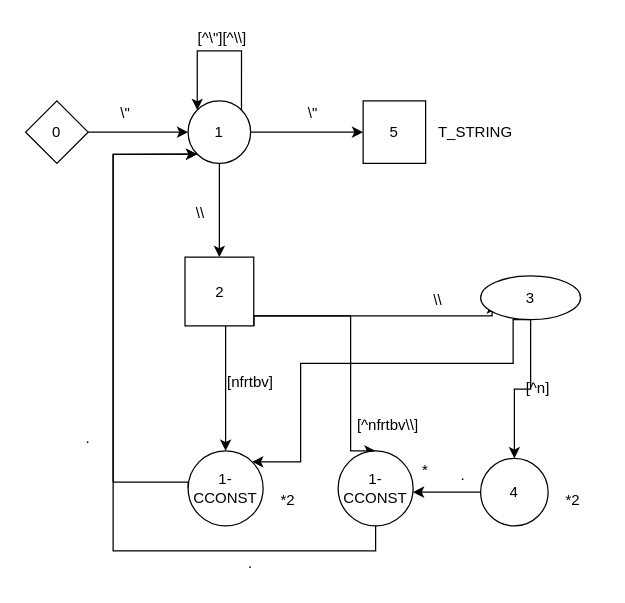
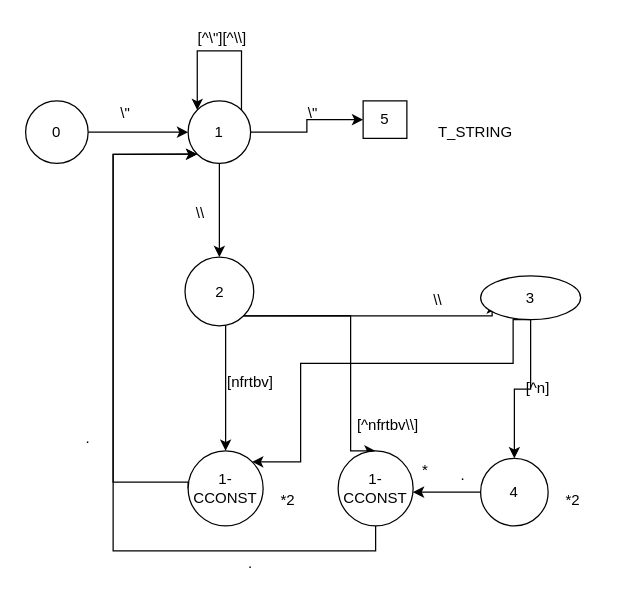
(57, 132) -> (57, 132)
(394, 132) -> (385, 119)
(219, 291) -> (219, 291)
